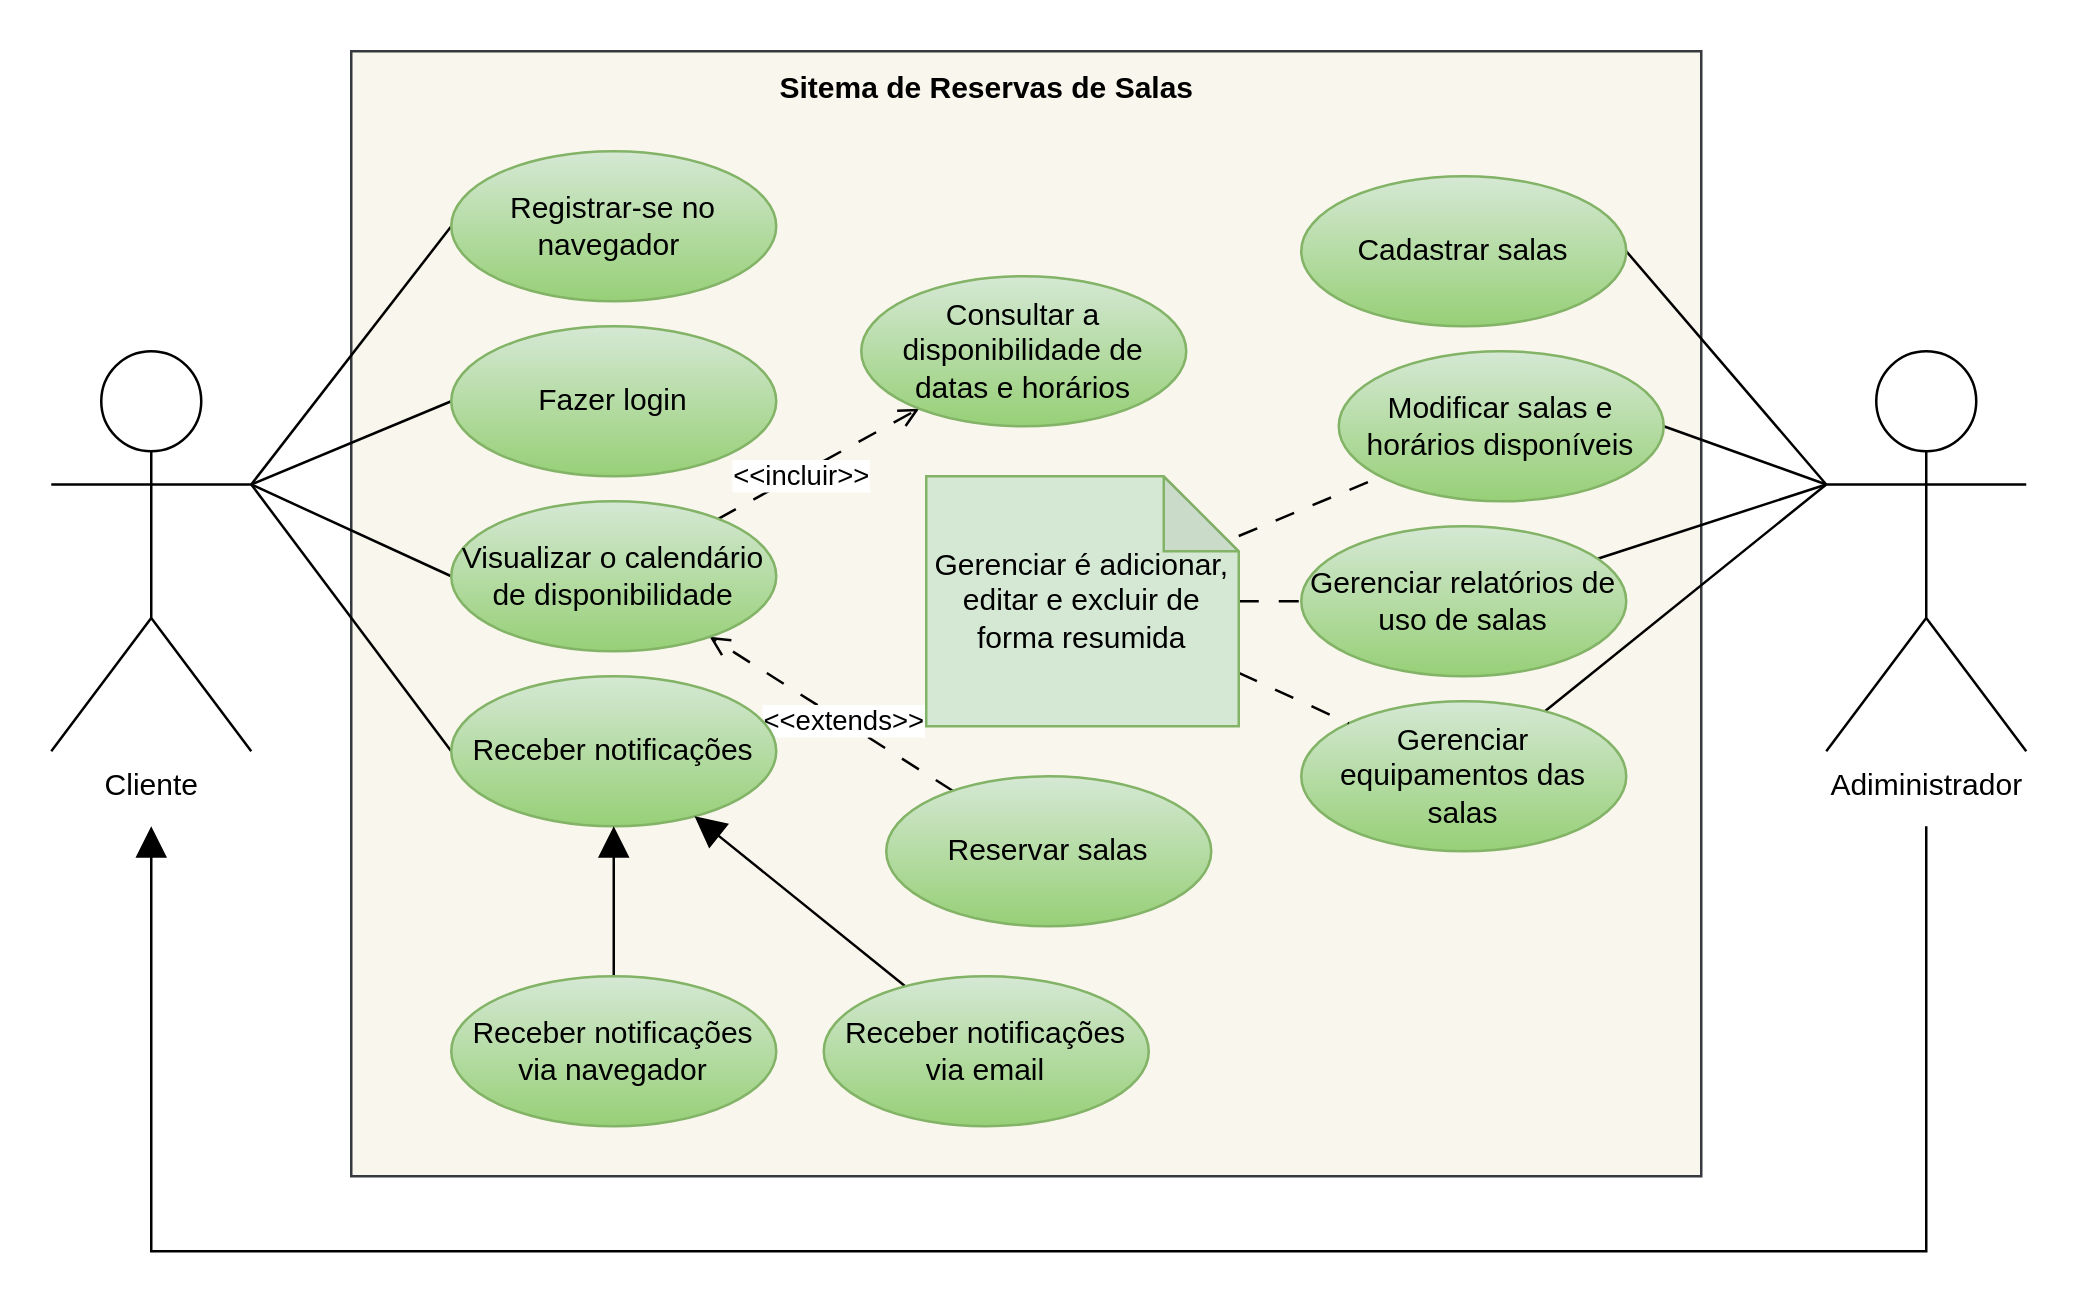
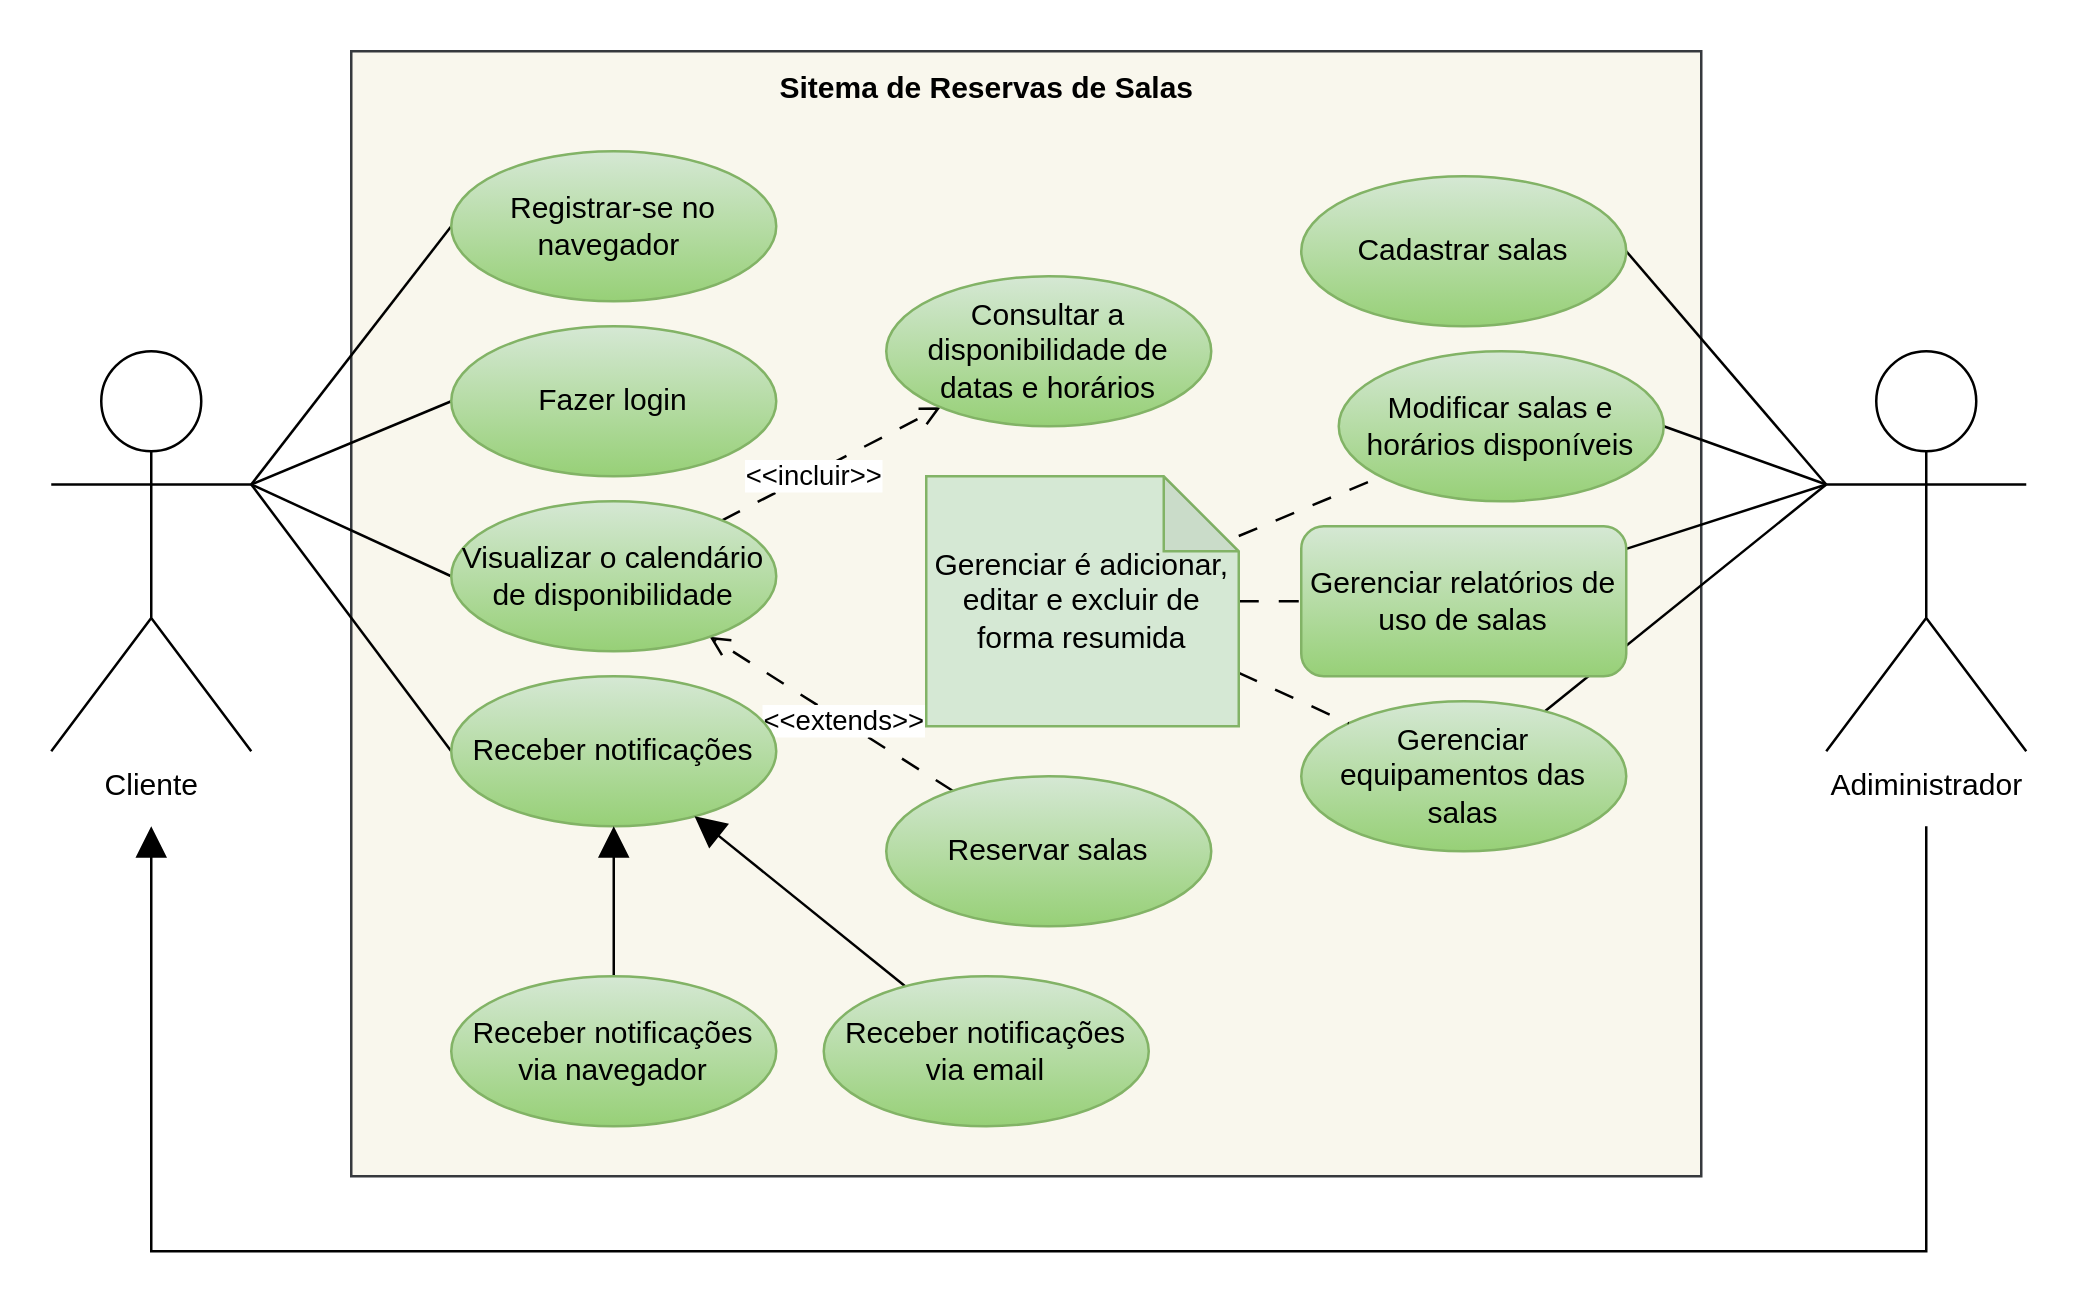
(1024, 351) -> (1049, 351)
(1464, 601) -> (1464, 601)
